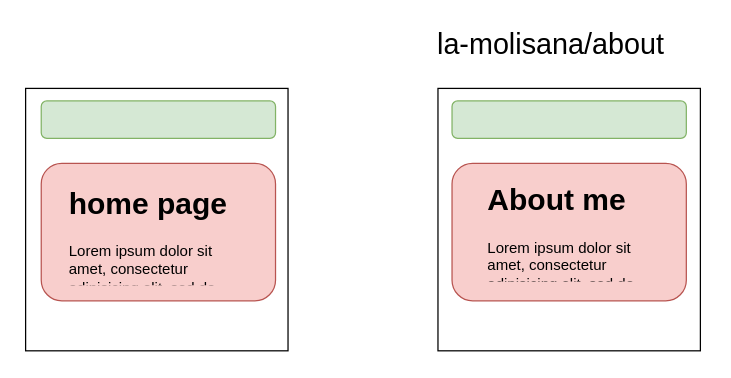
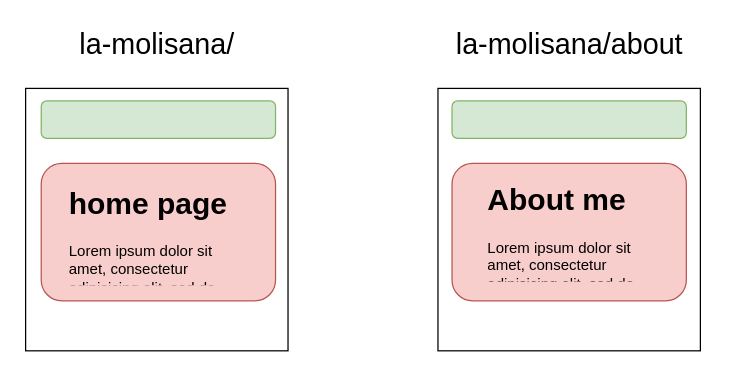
none -> (157, 44)
(551, 44) -> (569, 44)
